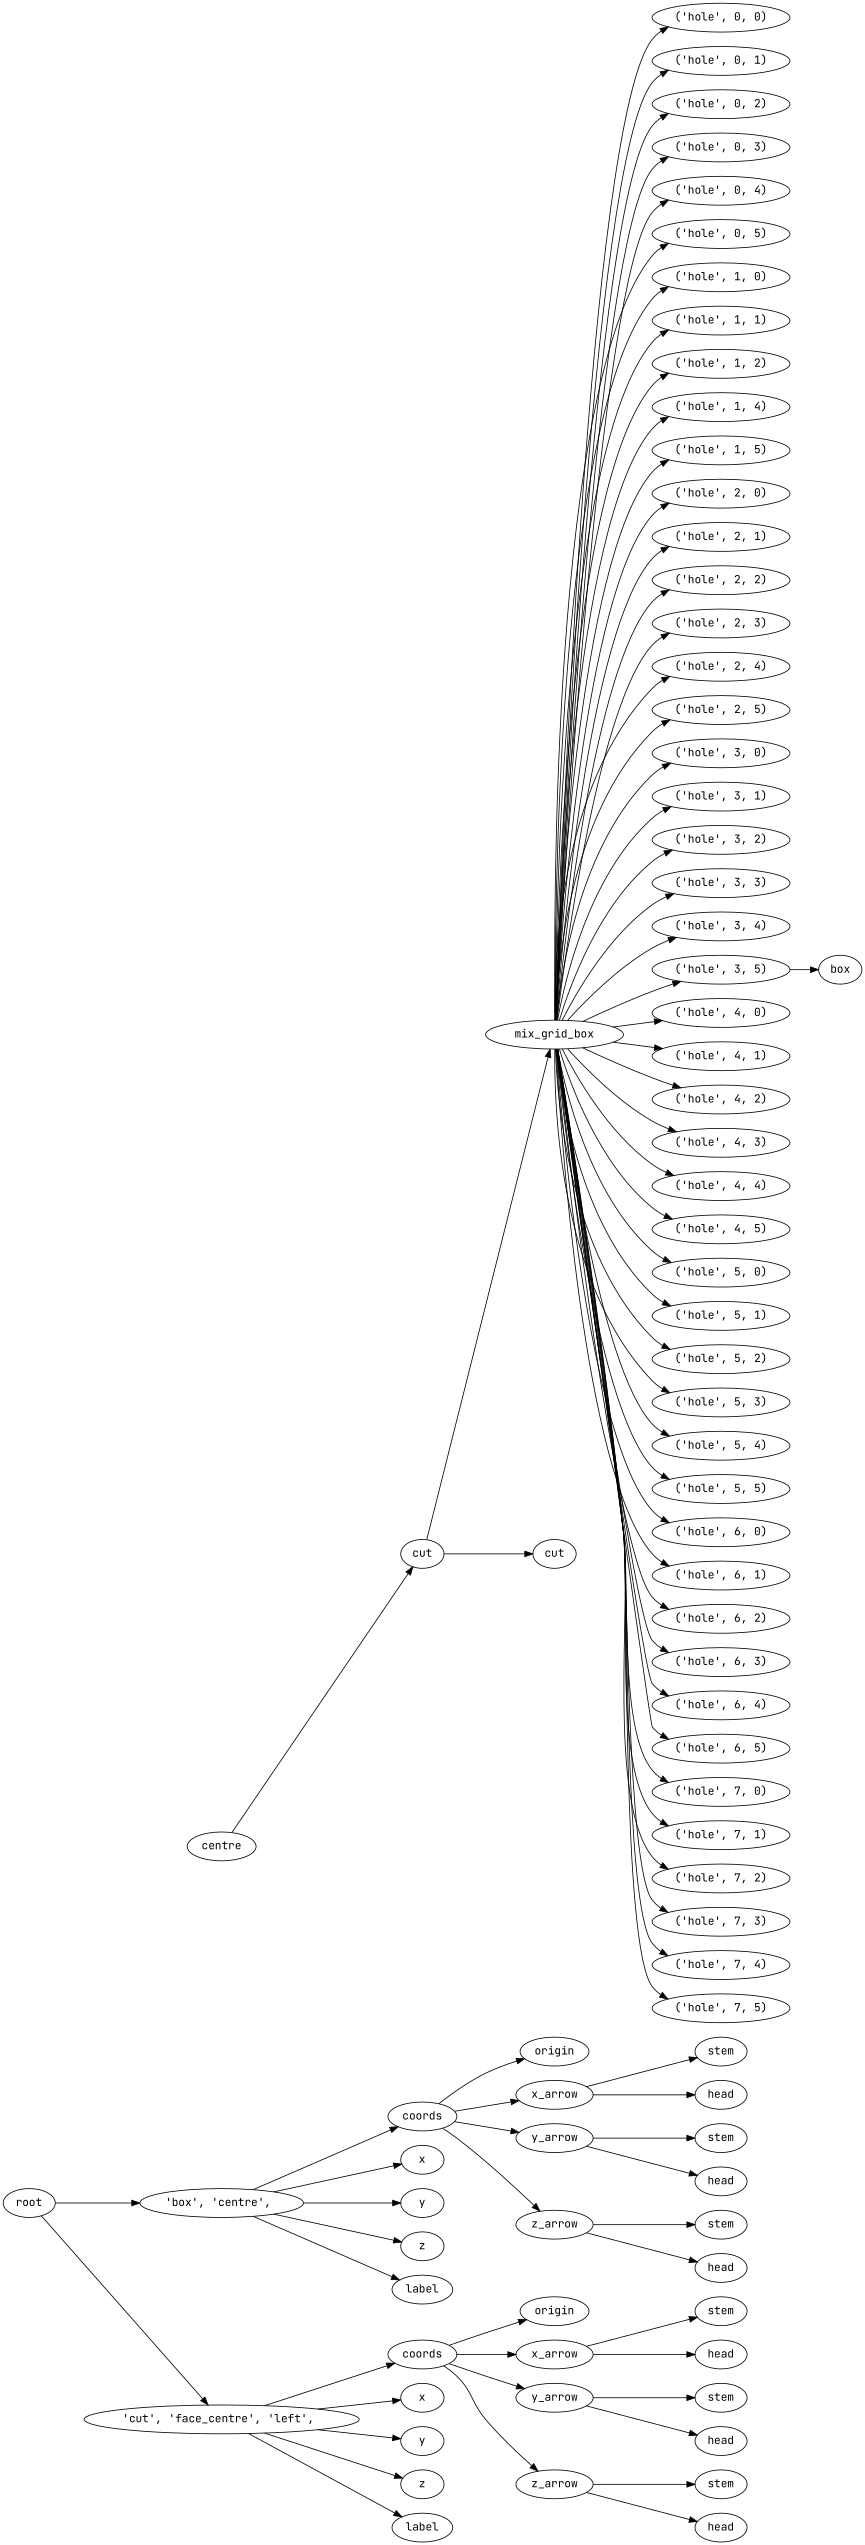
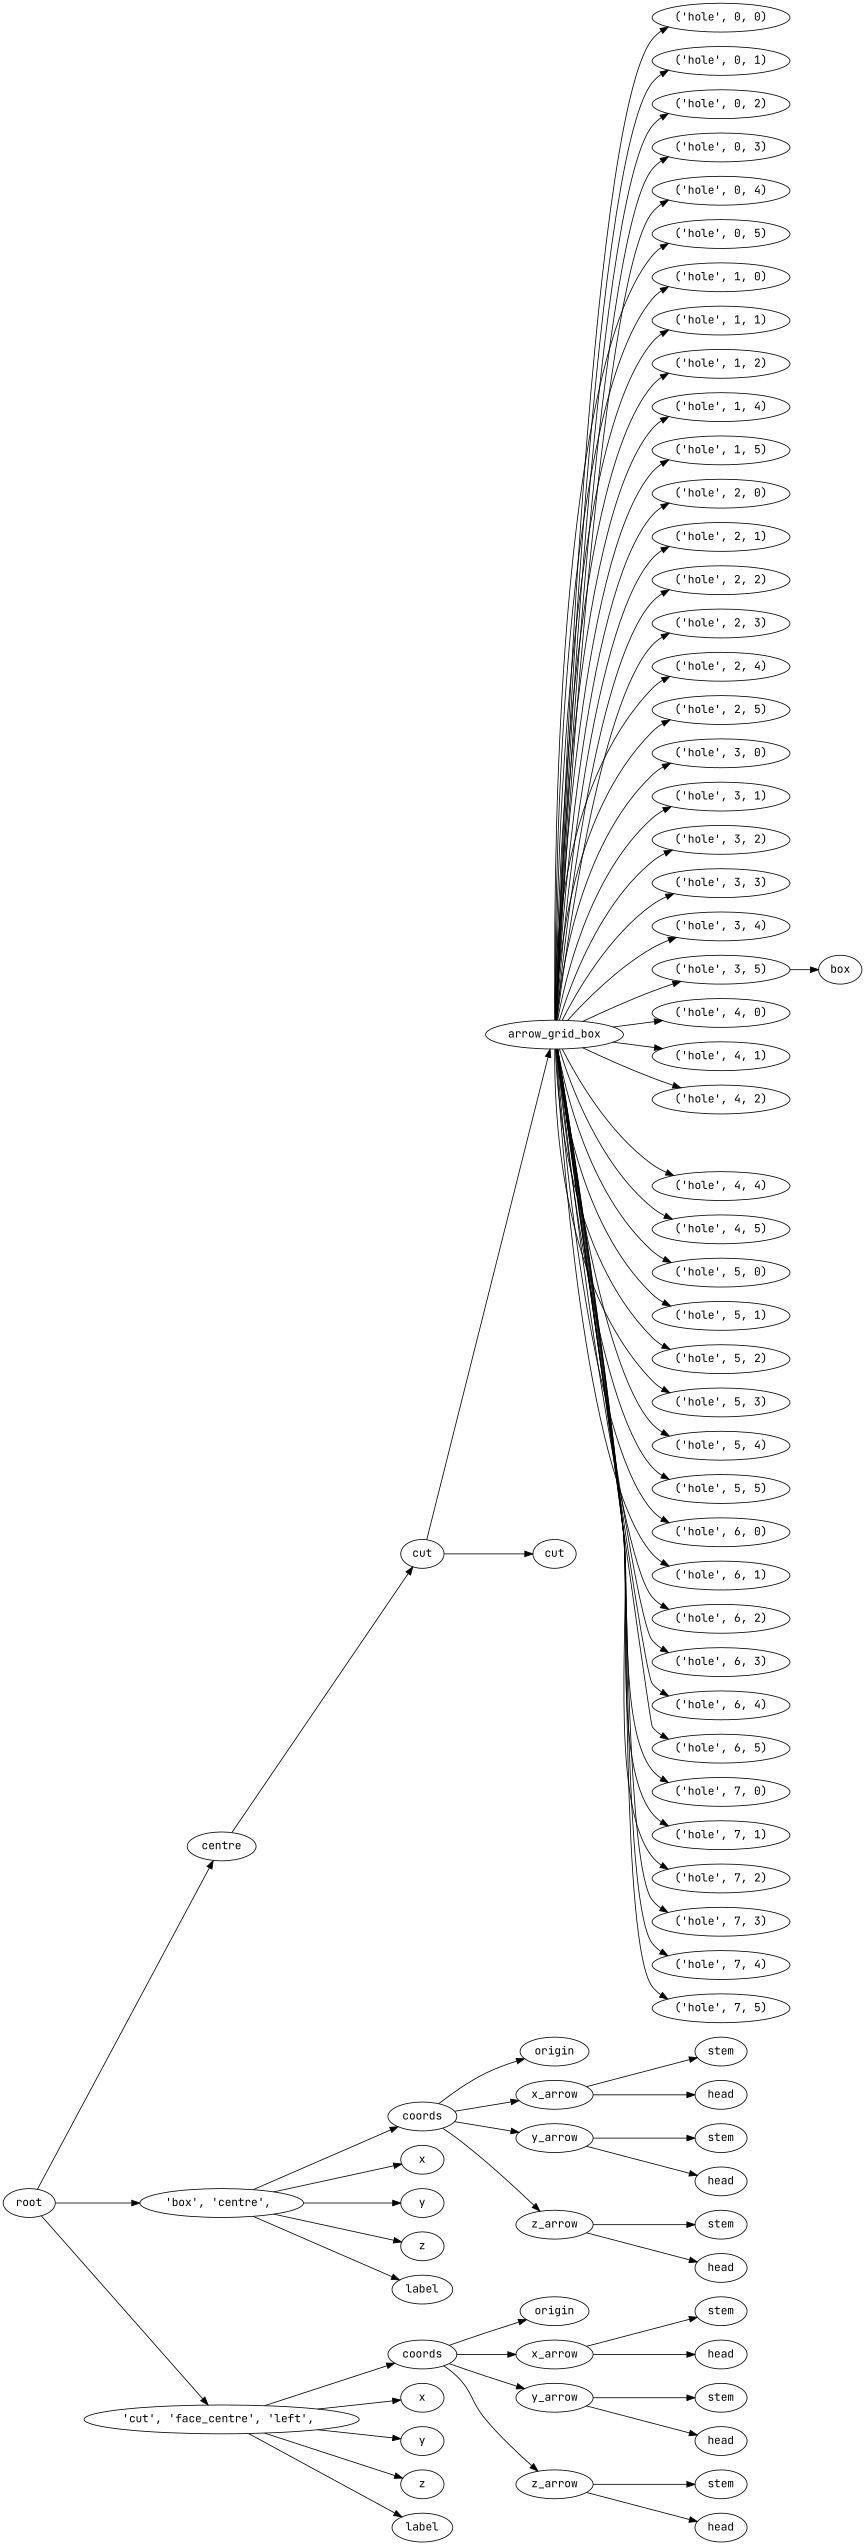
(555, 1035) -> (555, 1035)
(721, 1143) -> none
none -> (123, 2029)
